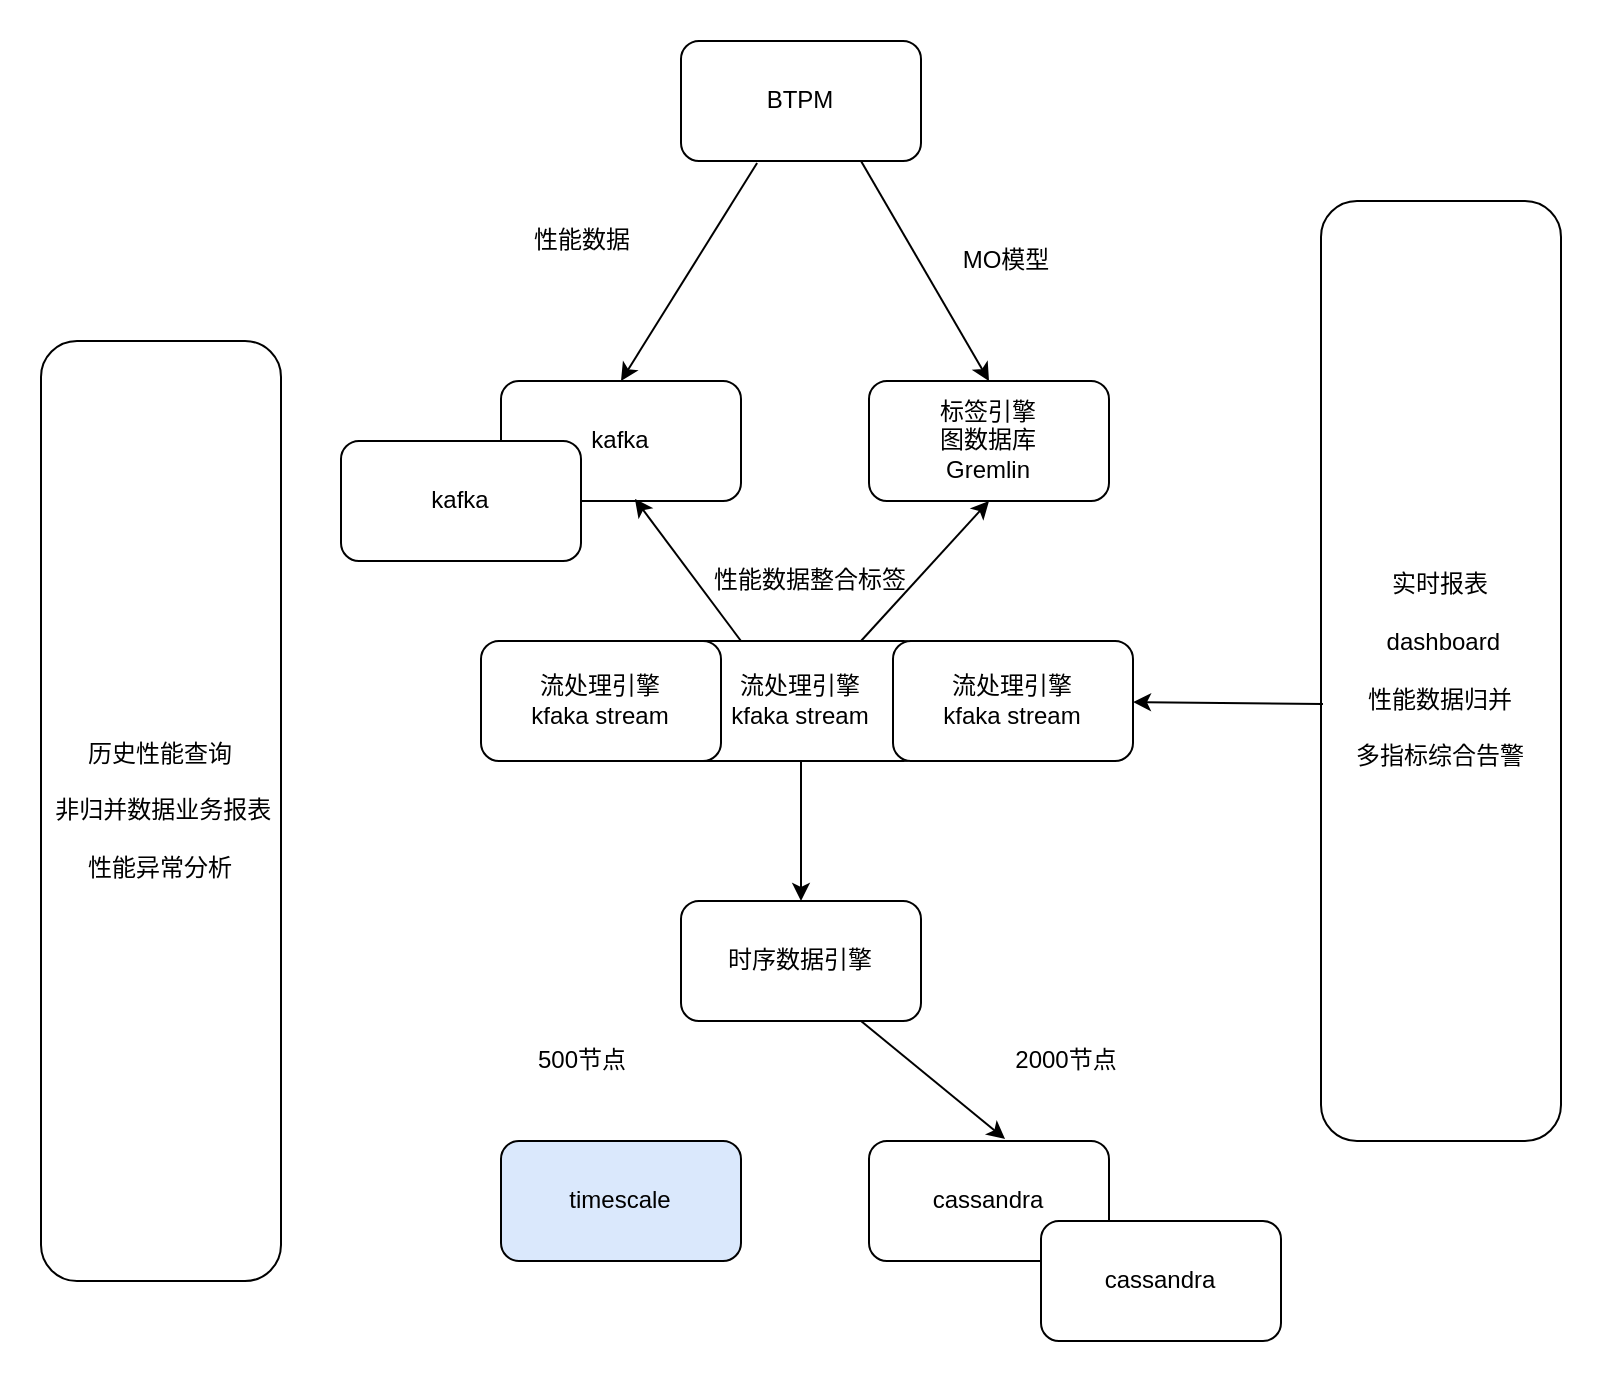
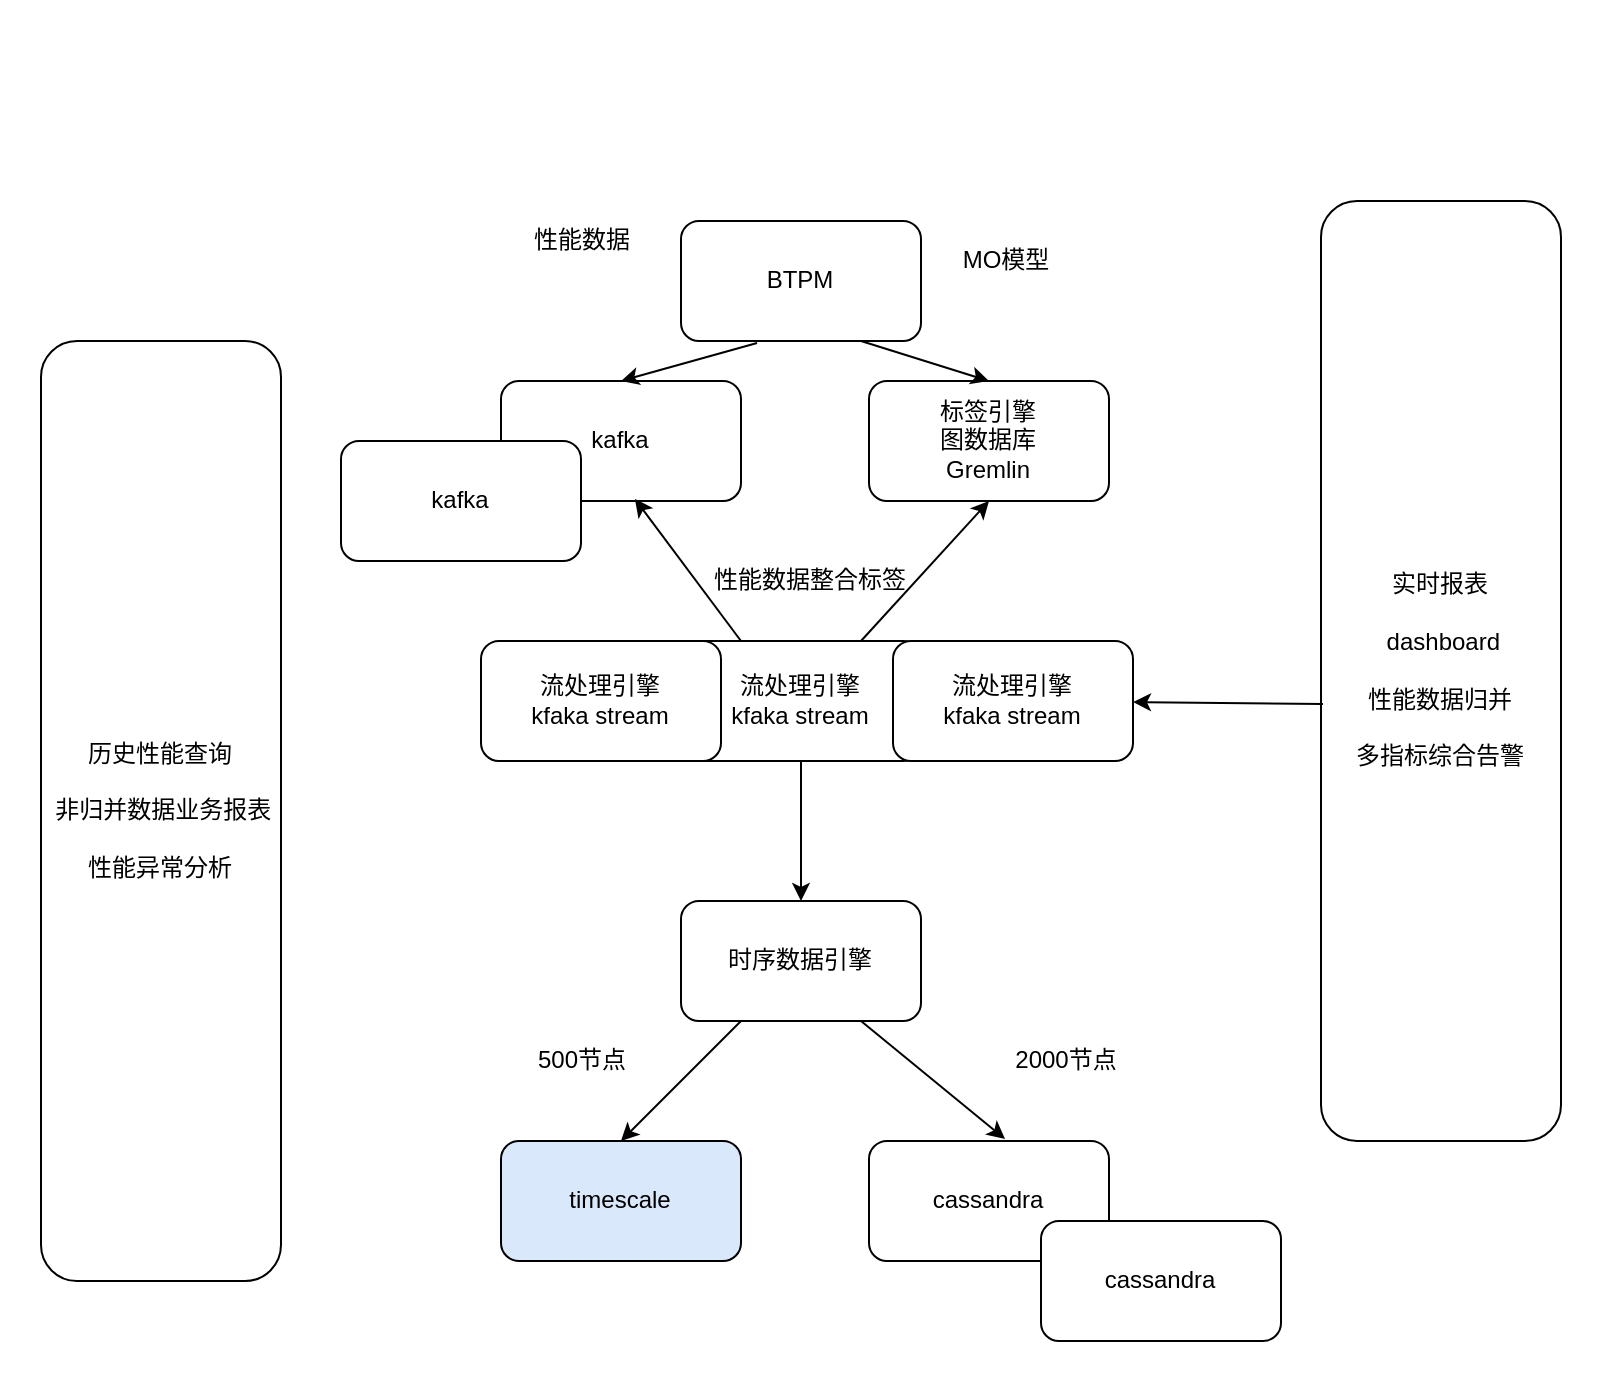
(801, 101) -> (801, 281)
none -> (686, 1077)
